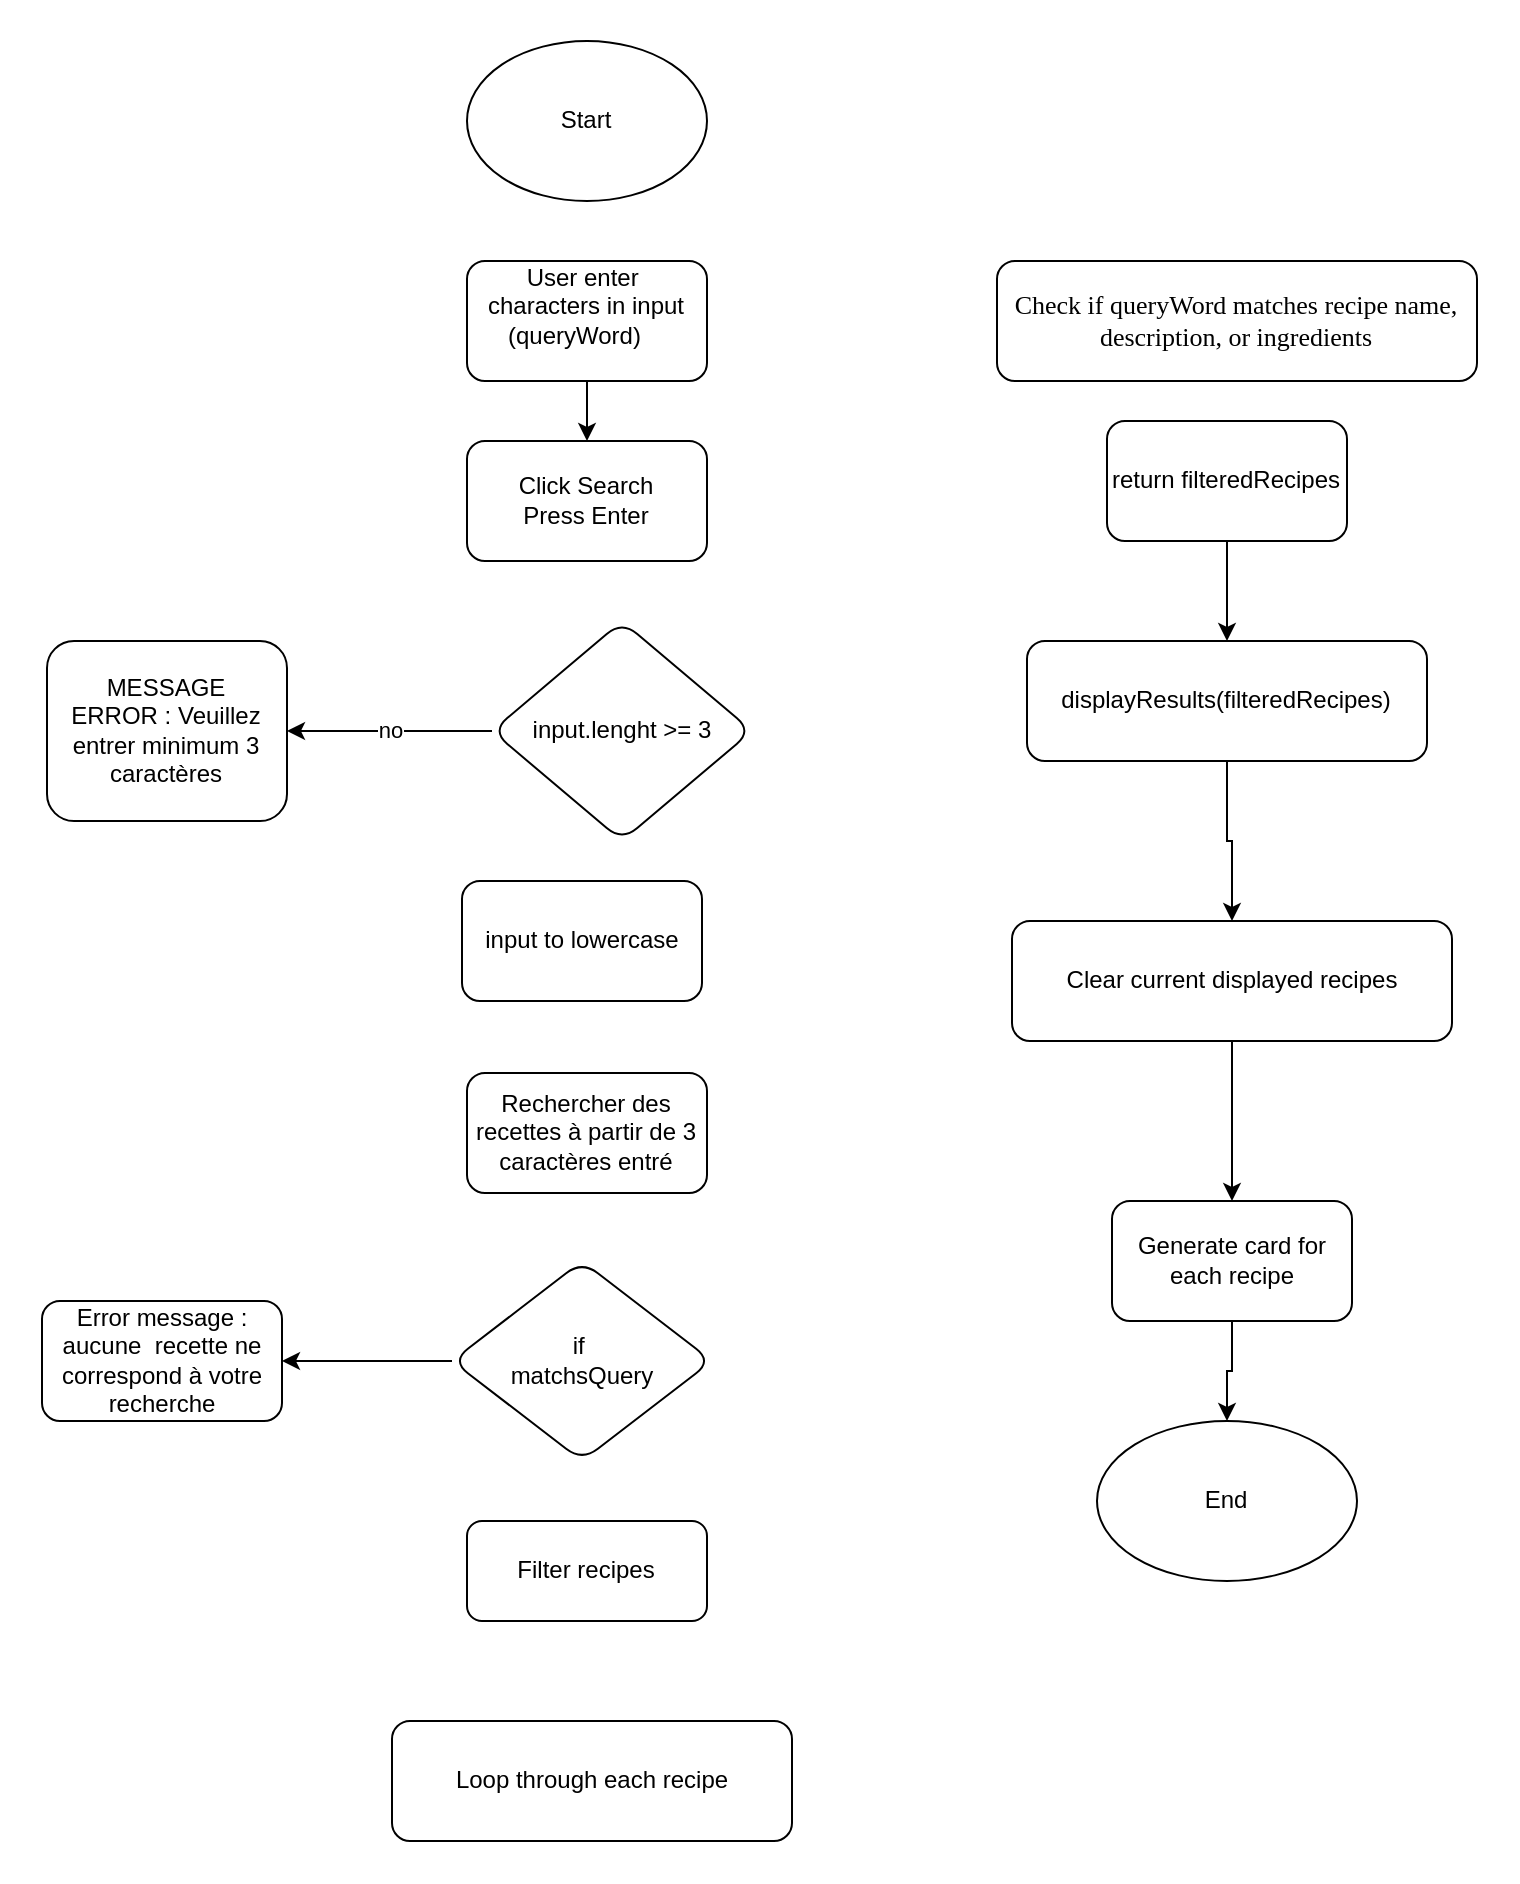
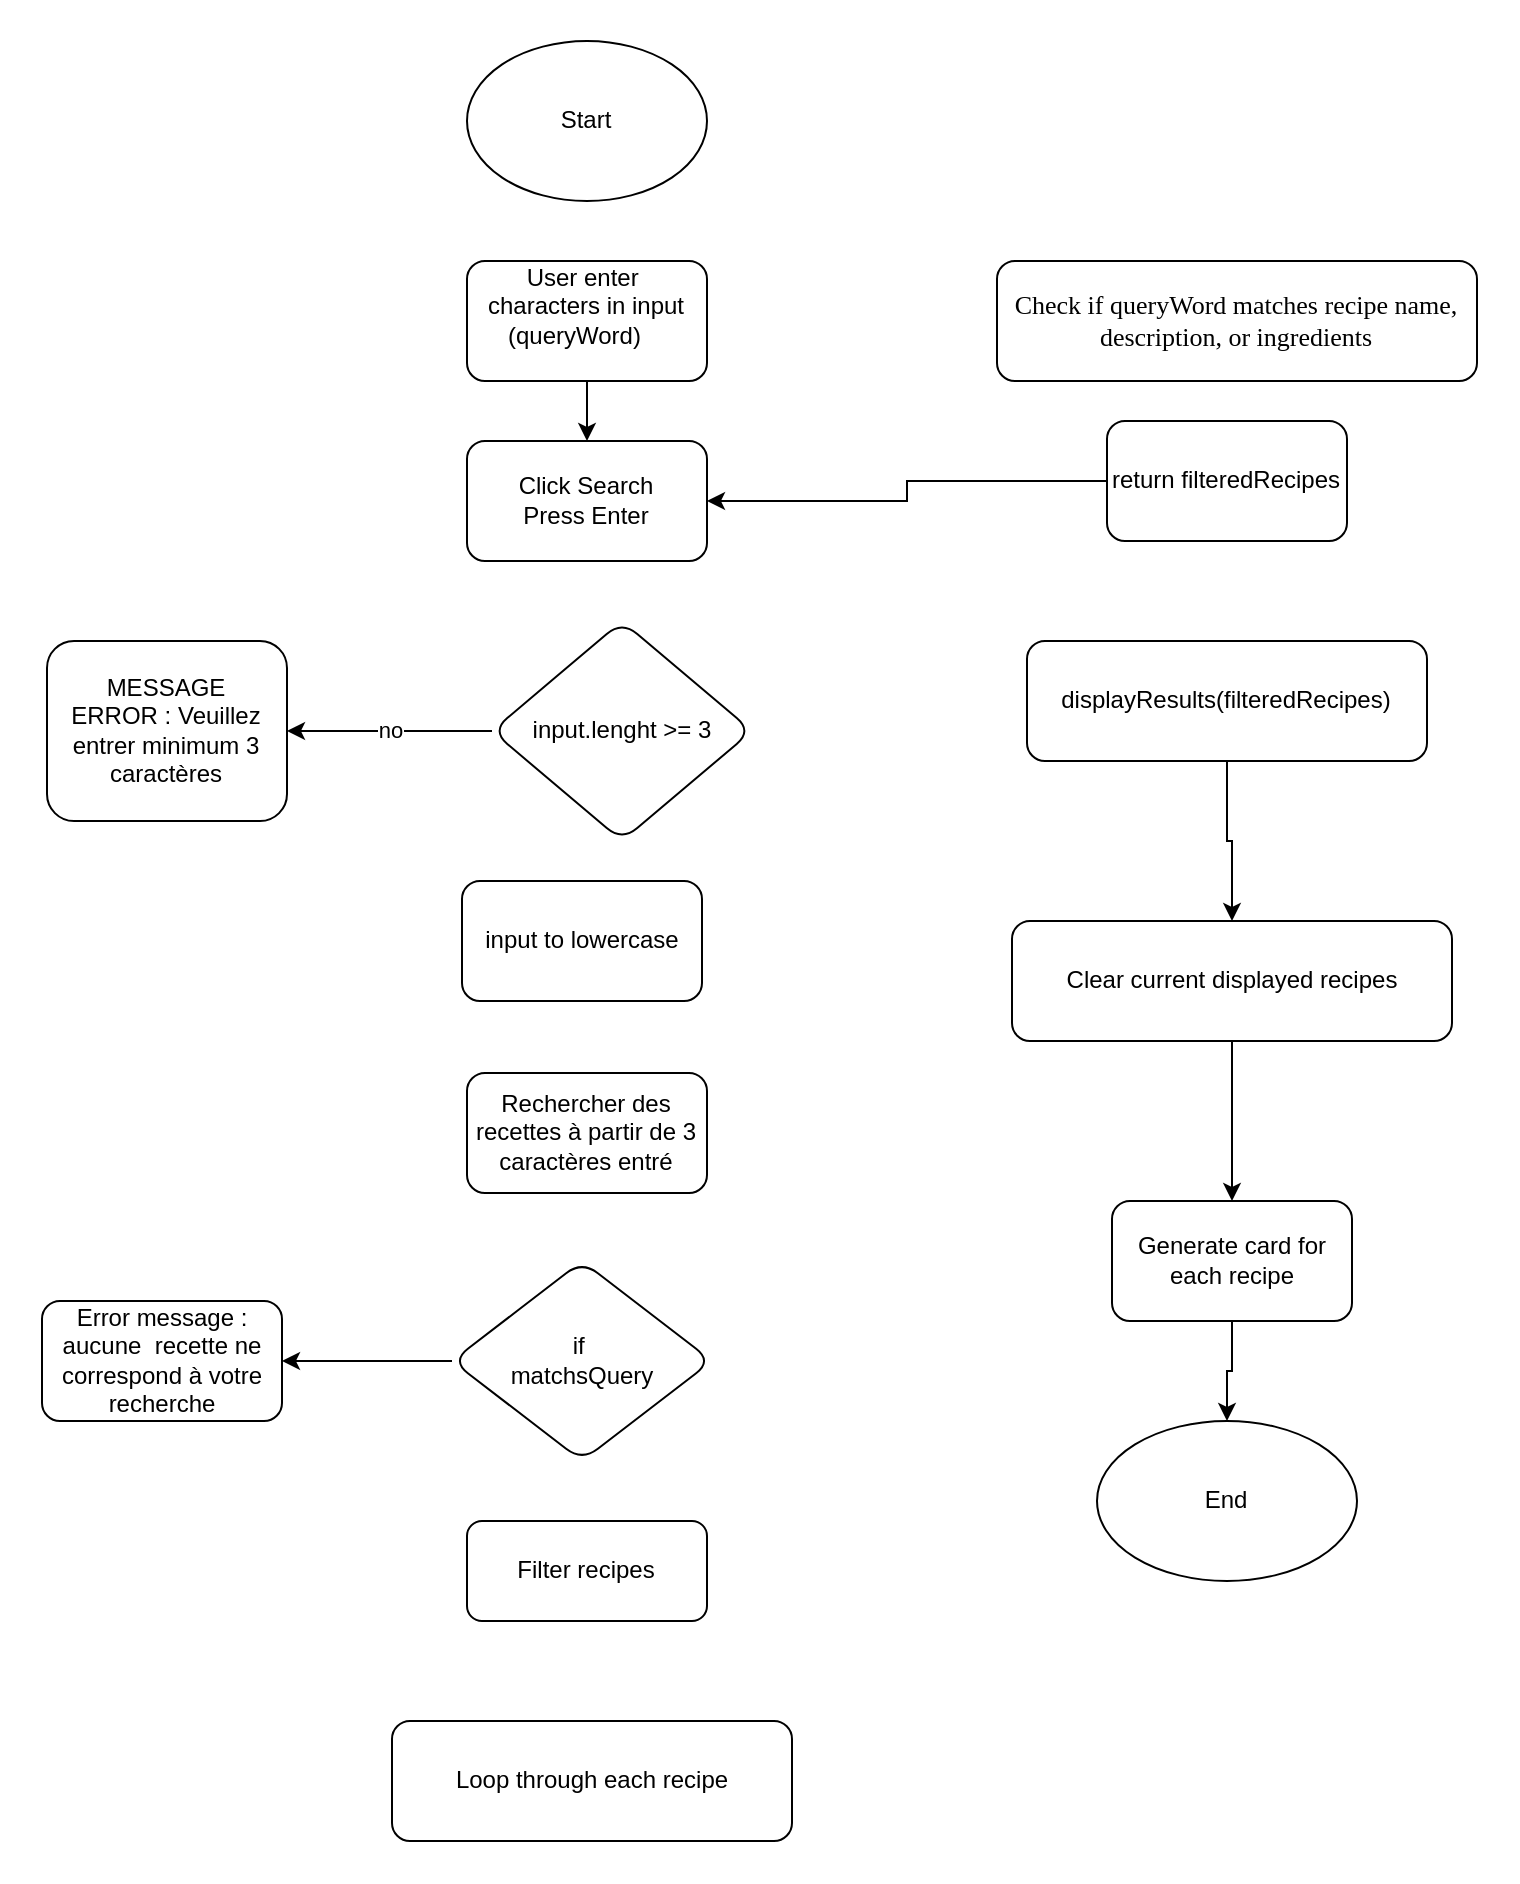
(1227, 584) -> (907, 484)
